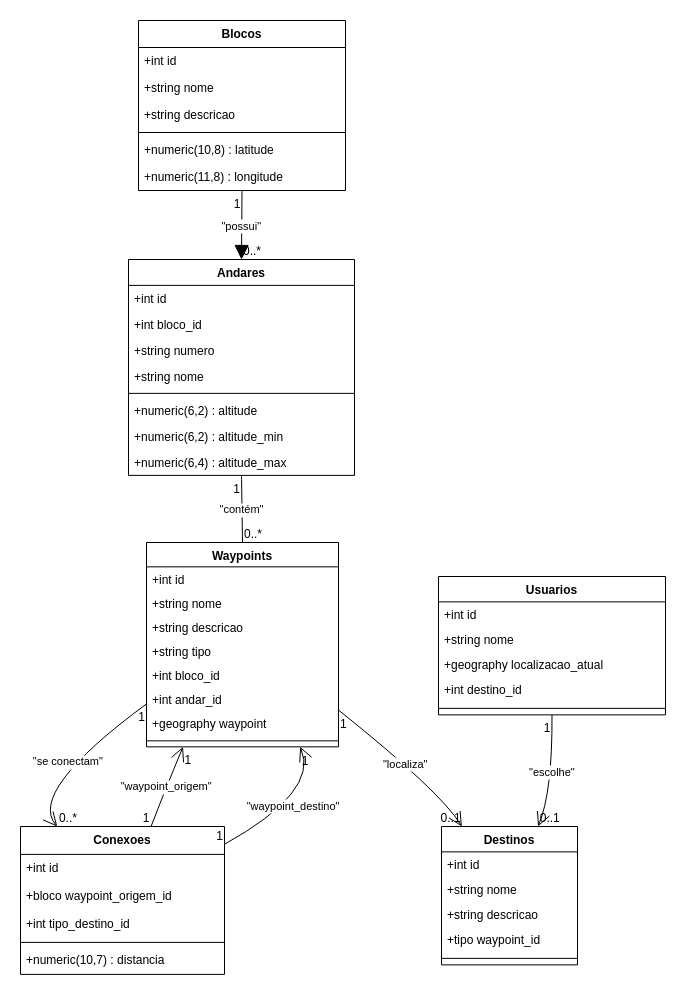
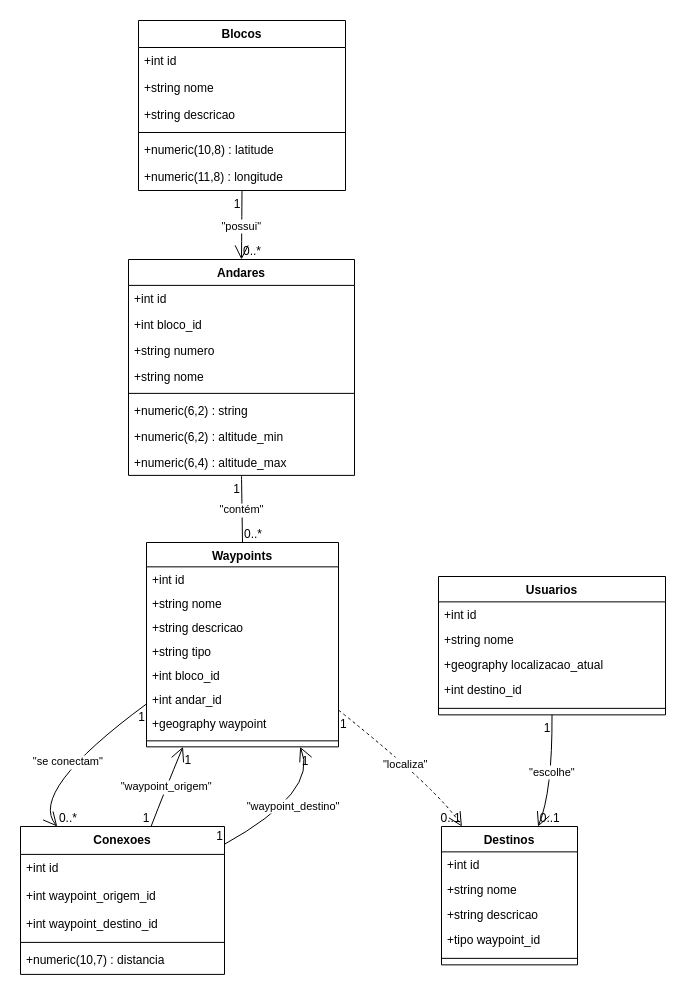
(242, 244) -> (242, 249)
(204, 411) -> (199, 411)
(367, 734) -> (367, 734)
(102, 896) -> (95, 896)
(85, 924) -> (99, 924)
